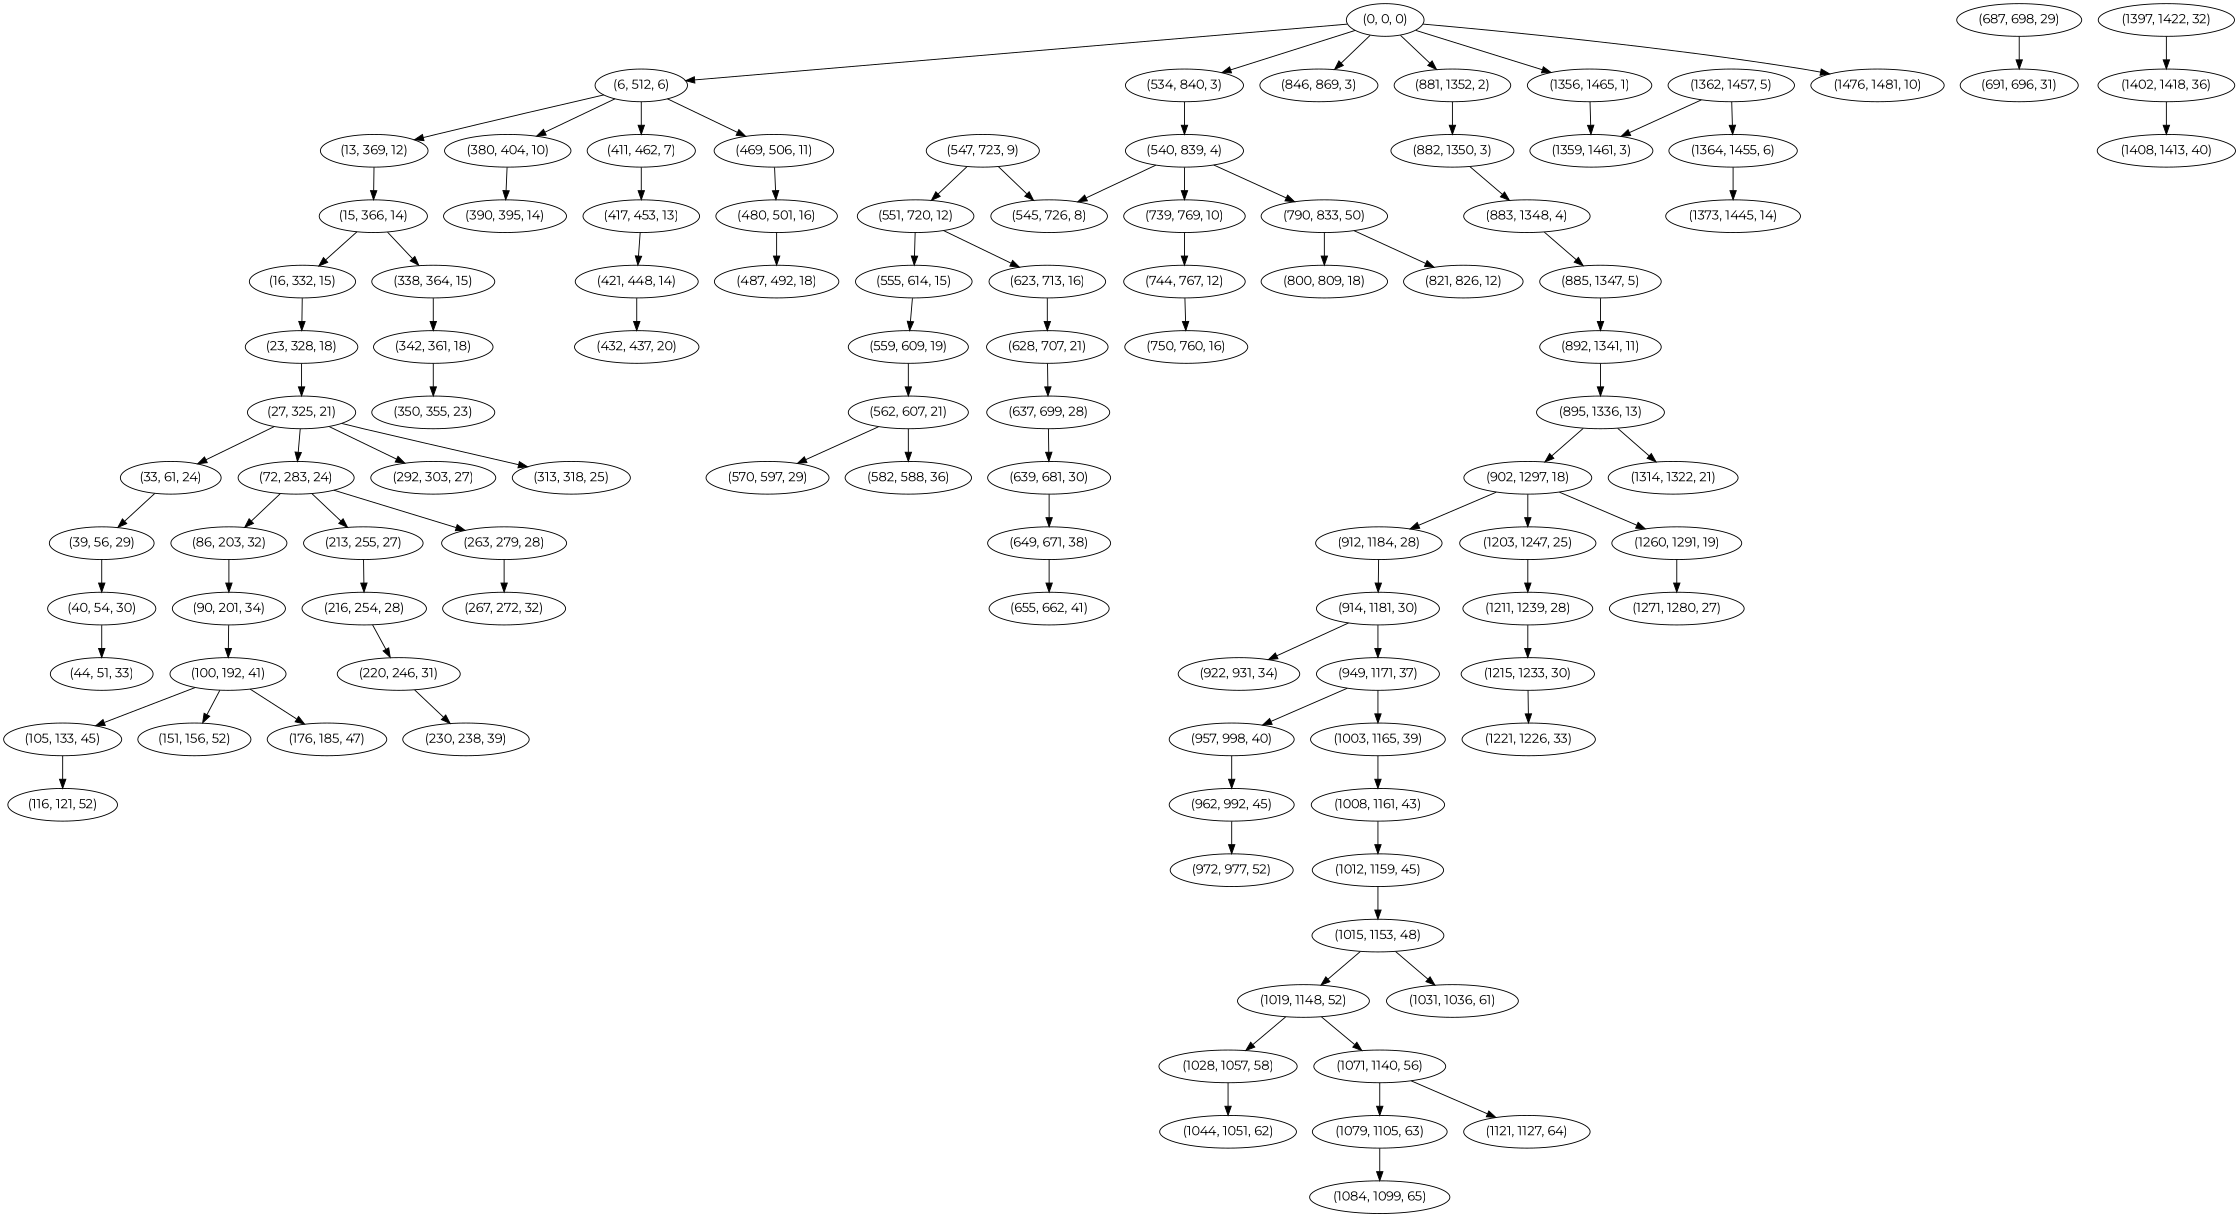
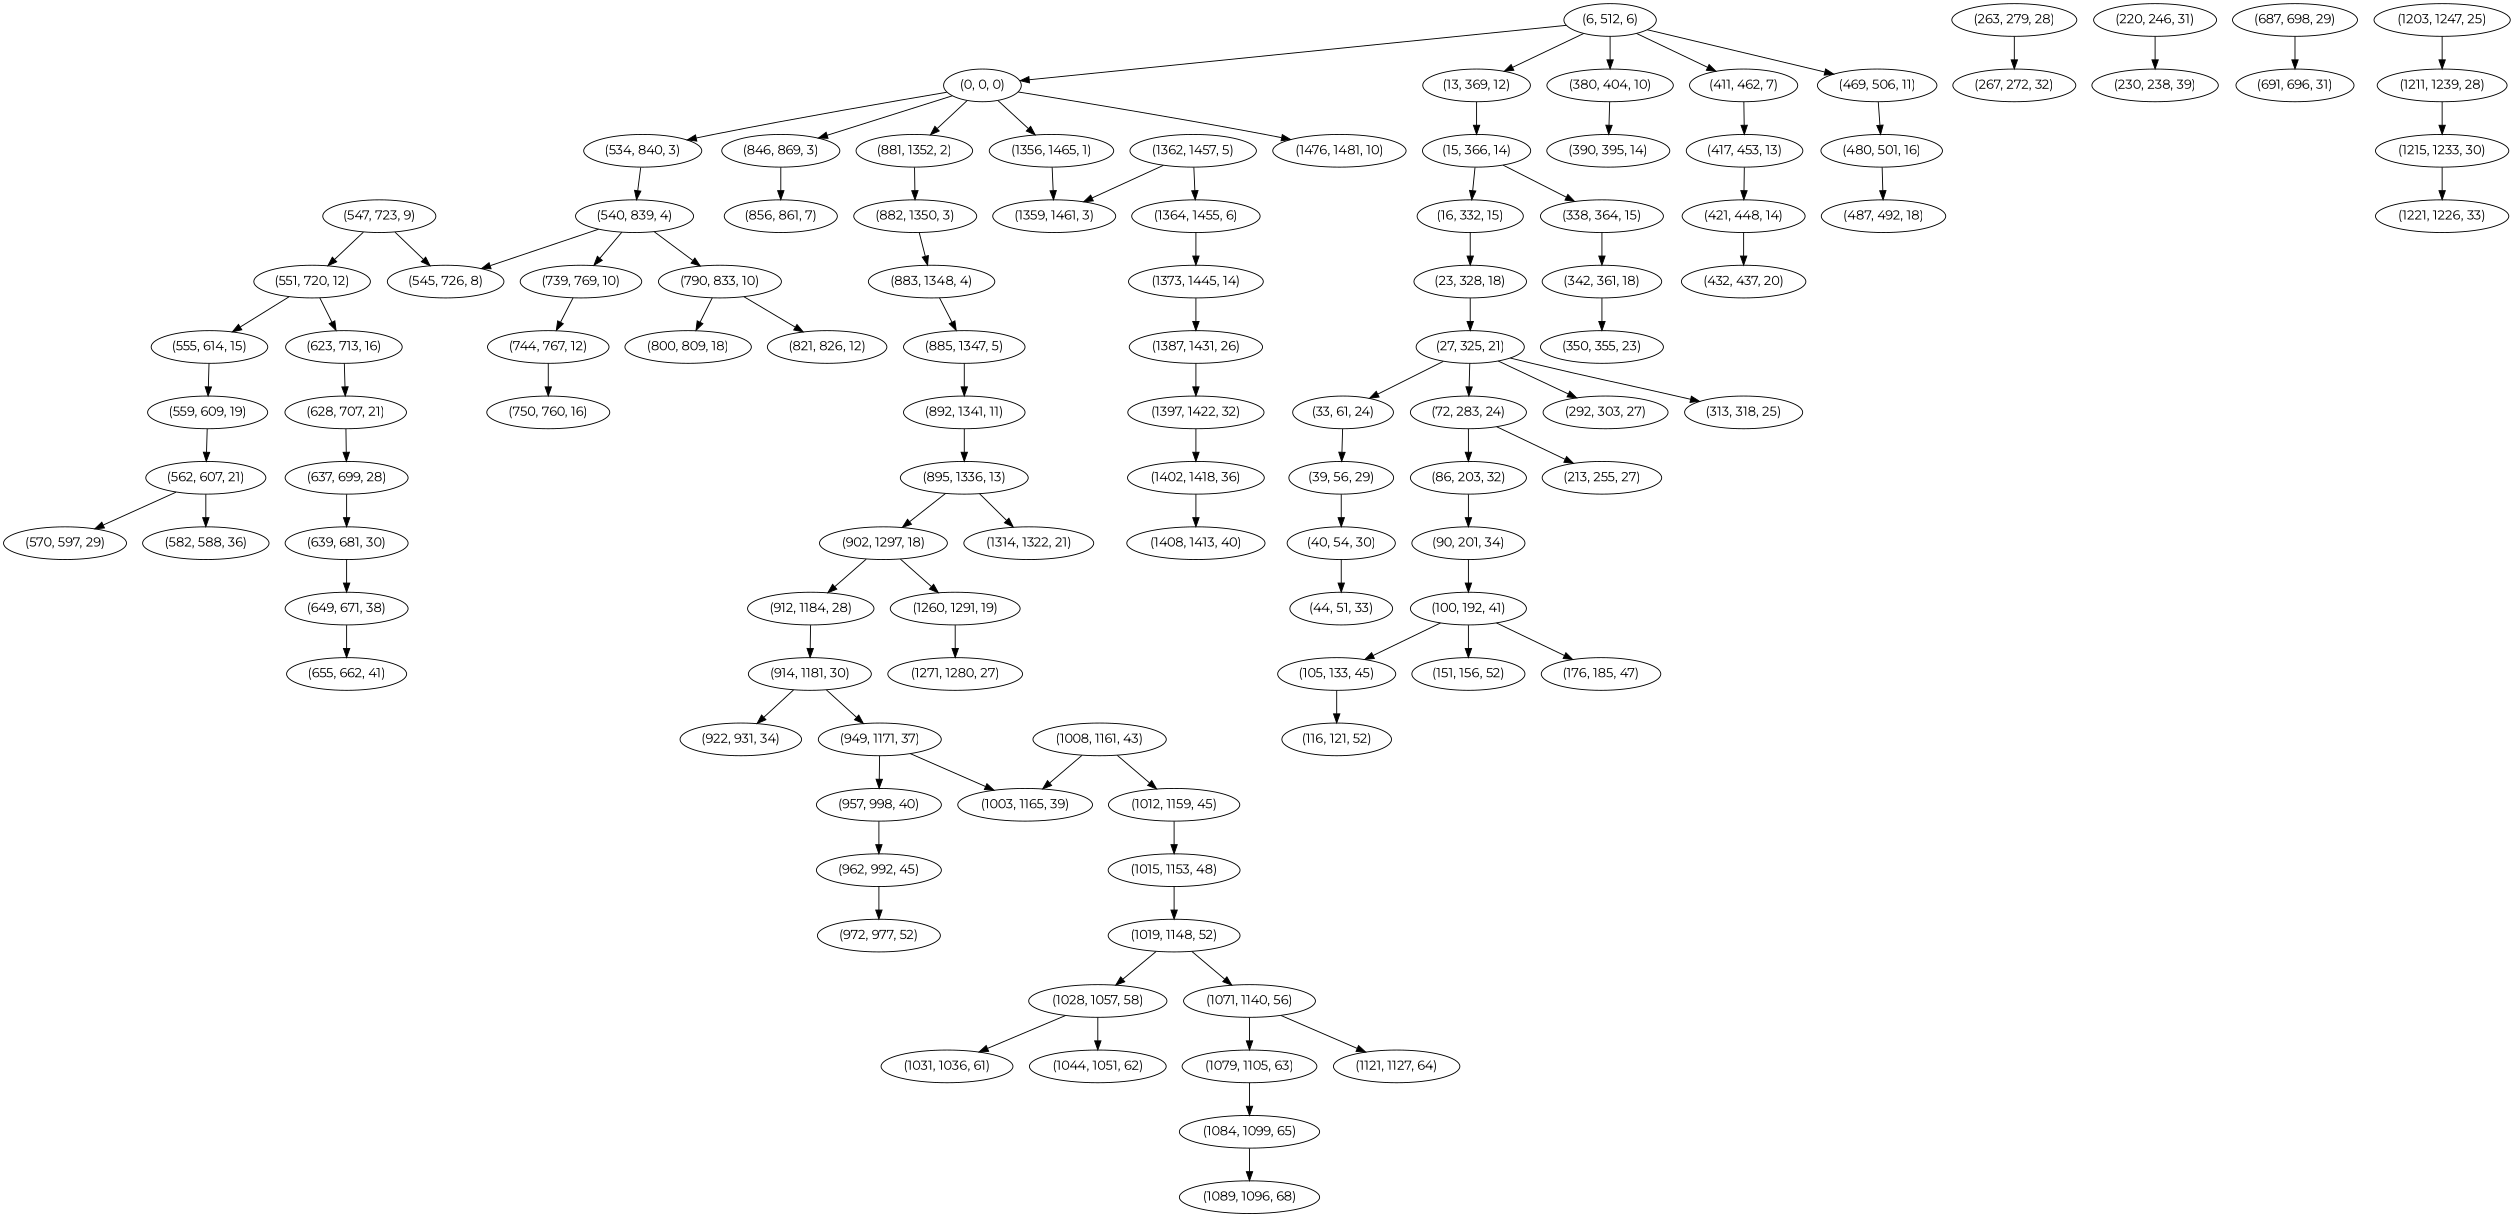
(1021, 52) -> (1298, 53)
none -> (781, 216)
(1324, 216) -> (720, 282)
none -> (1196, 347)
(1528, 506) -> none
(395, 509) -> none
(364, 609) -> none
(1378, 768) -> (1066, 769)
(1412, 965) -> (1027, 1032)
none -> (1250, 1197)
